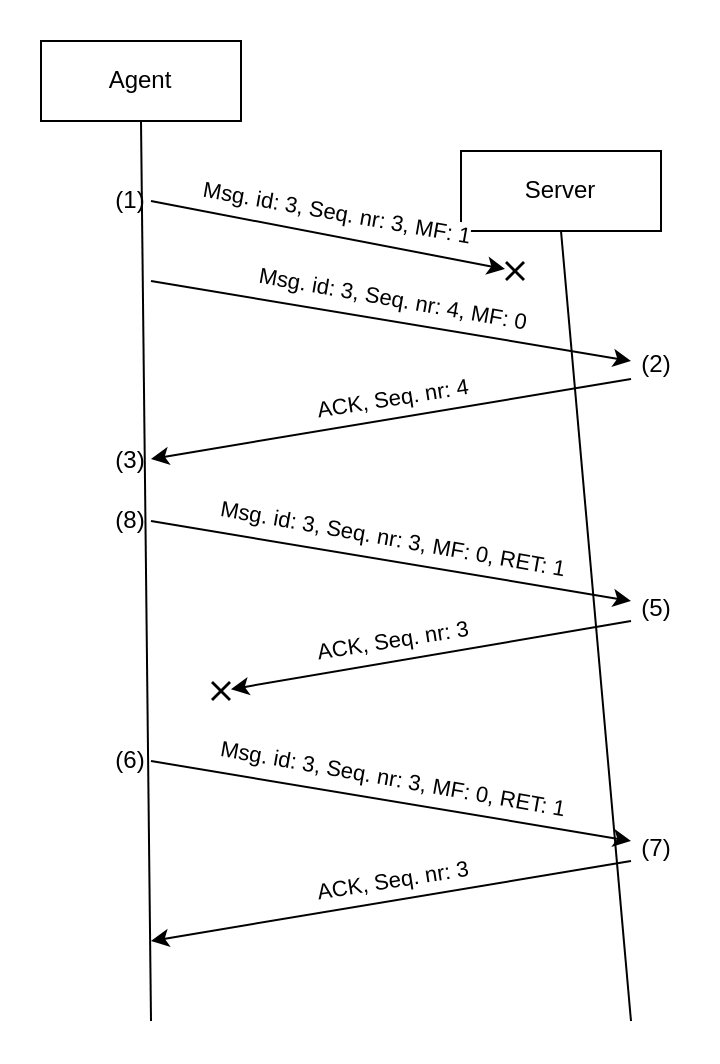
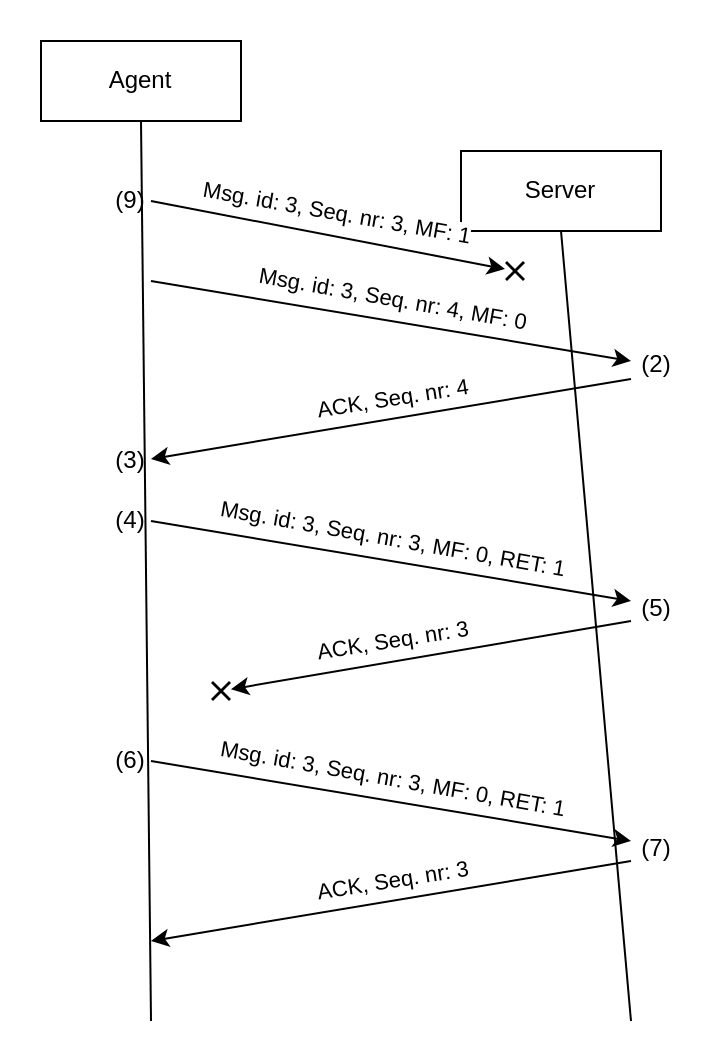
(131, 201) -> (131, 201)
(131, 521) -> (131, 521)
